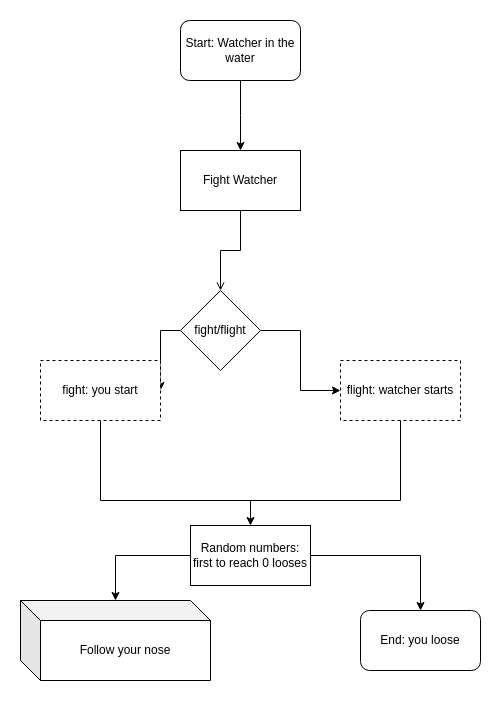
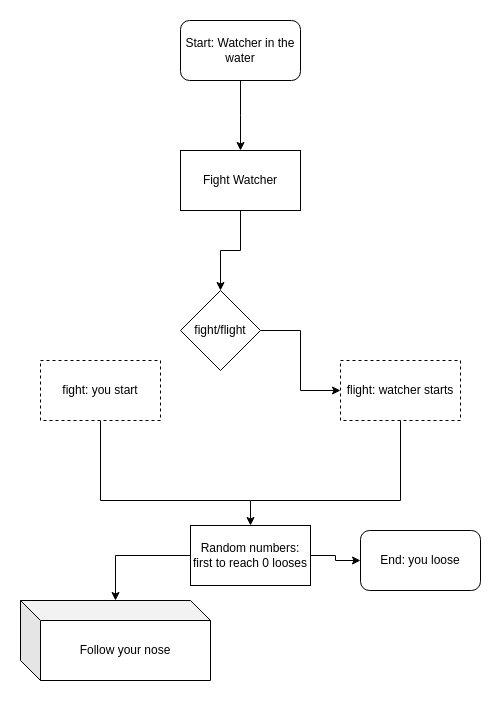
(221, 284) -> (221, 282)
(161, 336) -> none
(421, 641) -> (421, 561)
